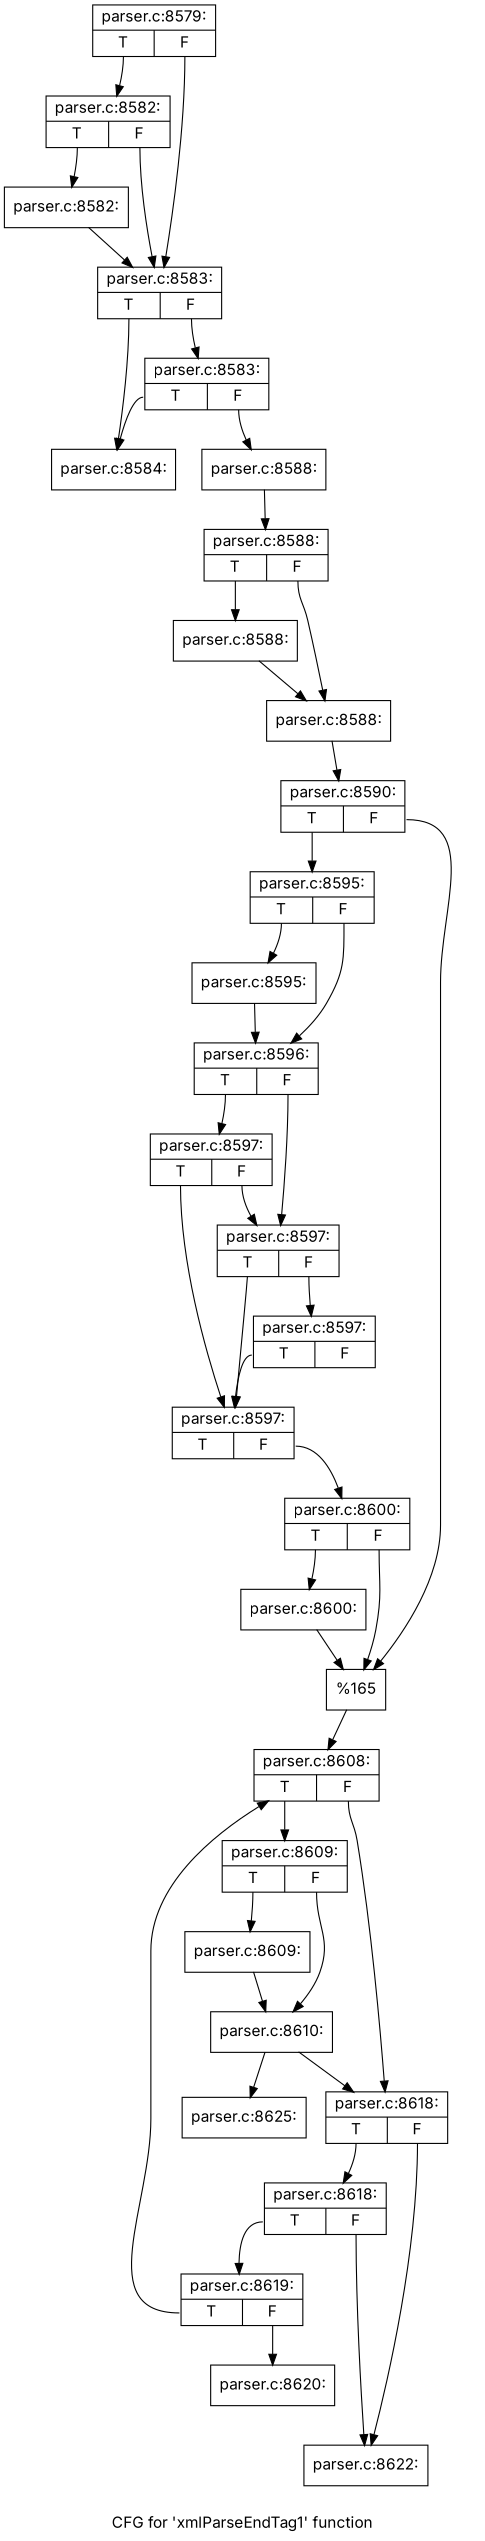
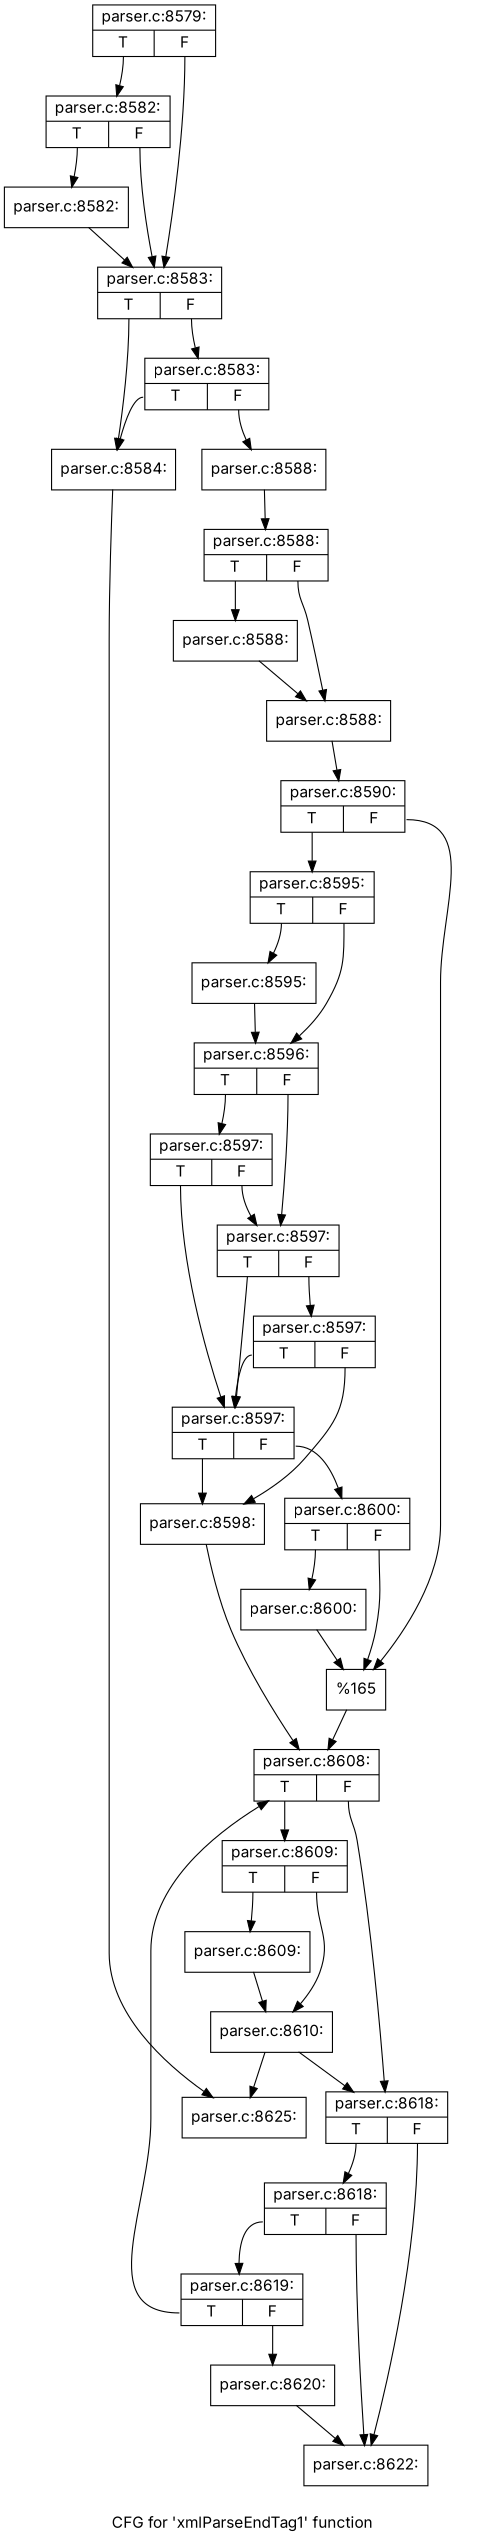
none -> (109, 1308)
none -> (202, 1524)
none -> (316, 2422)
